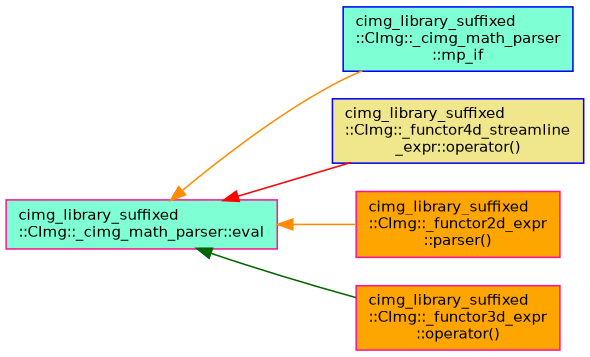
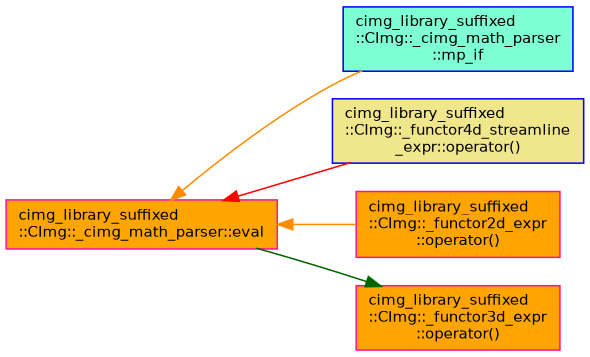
(142, 224) -> (142, 224)
(458, 224) -> (458, 224)
(283, 277) -> (312, 264)
